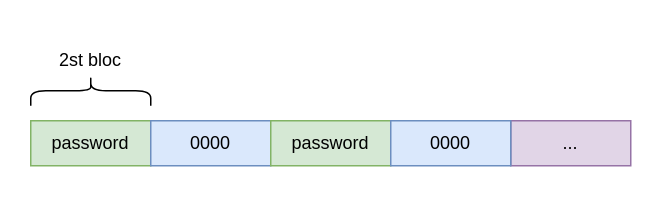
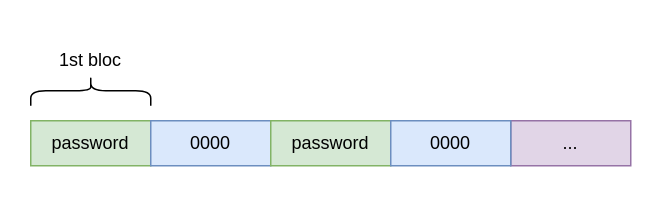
(91, 61) -> (91, 61)
